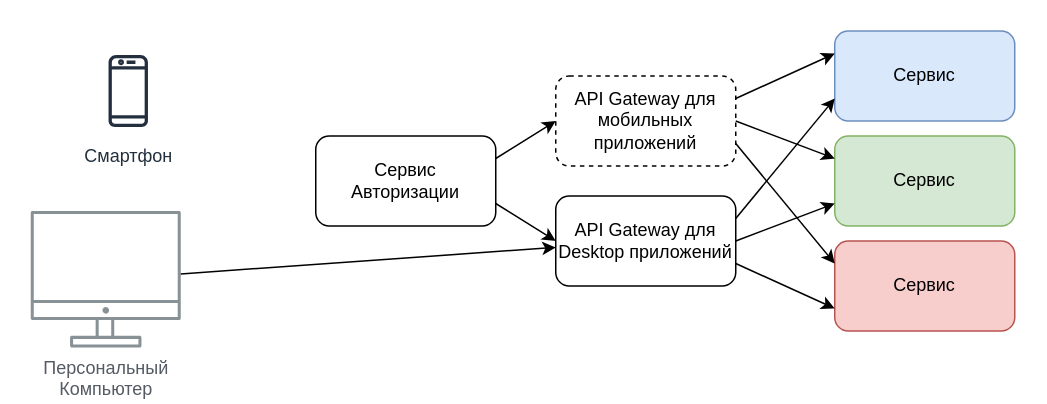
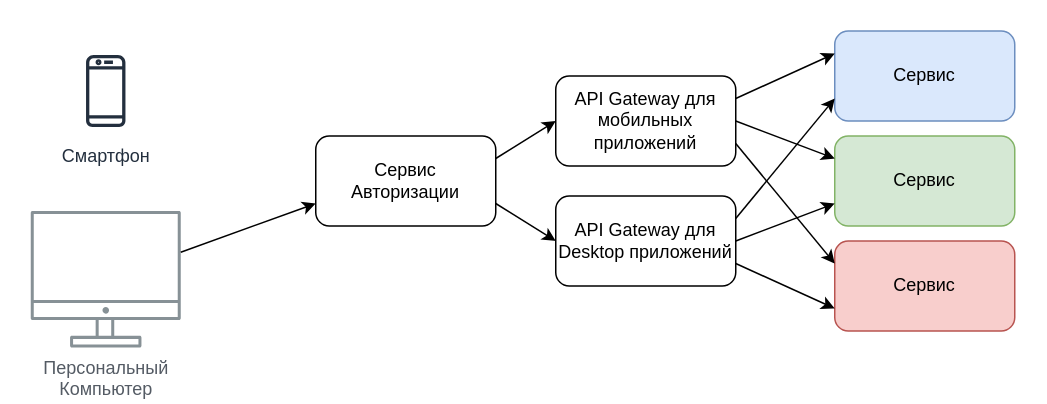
(128, 91) -> (106, 91)
(646, 121) -> (646, 121)
(363, 261) -> (243, 229)
